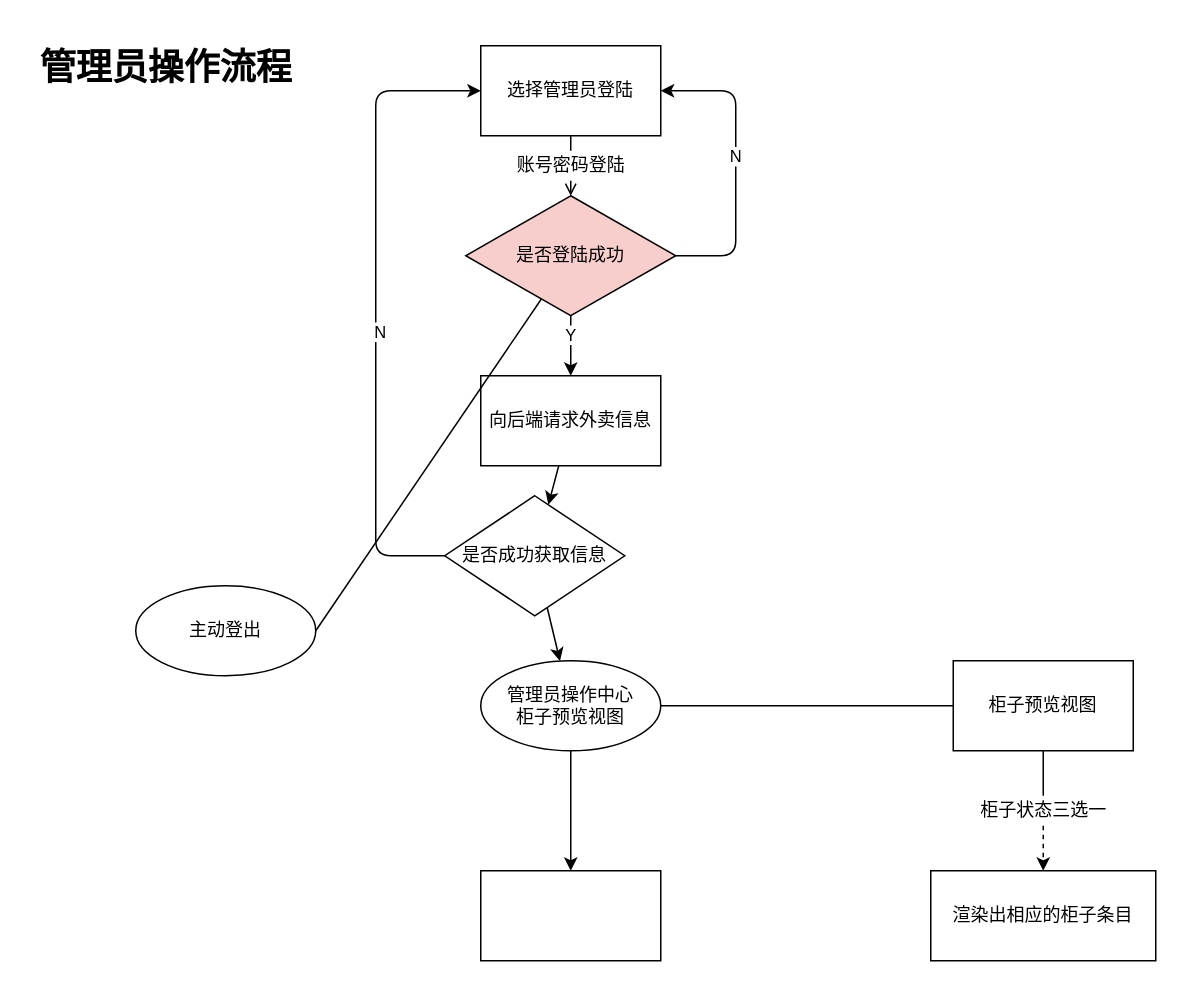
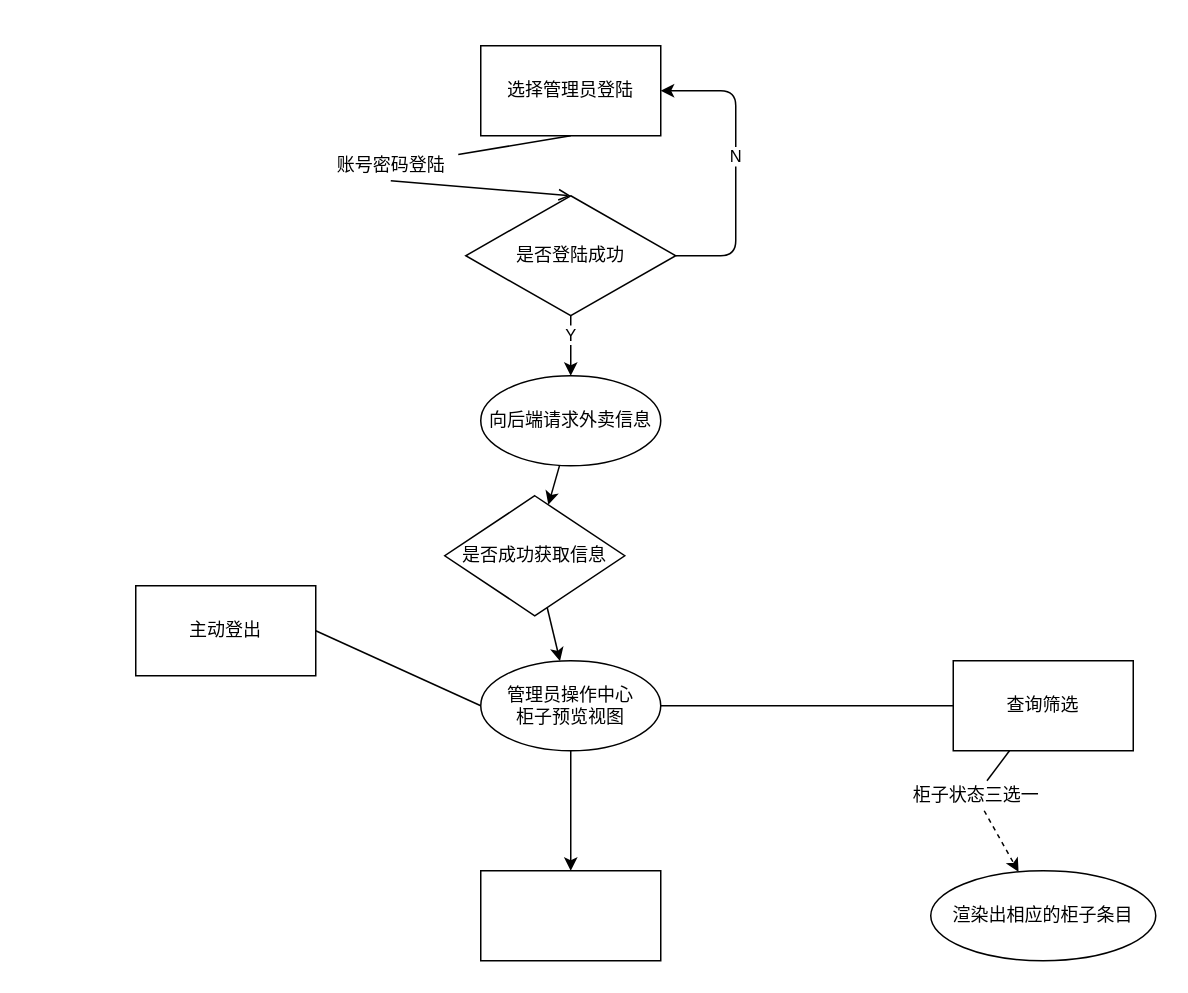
(166, 68) -> none
(571, 166) -> (391, 166)
(571, 256) -> (571, 256)
(376, 271) -> none
(571, 421) -> (571, 421)
(428, 465) -> (398, 668)
(226, 631) -> (226, 631)
(1043, 706) -> (1043, 706)
(1043, 811) -> (976, 796)
(1043, 916) -> (1043, 916)
